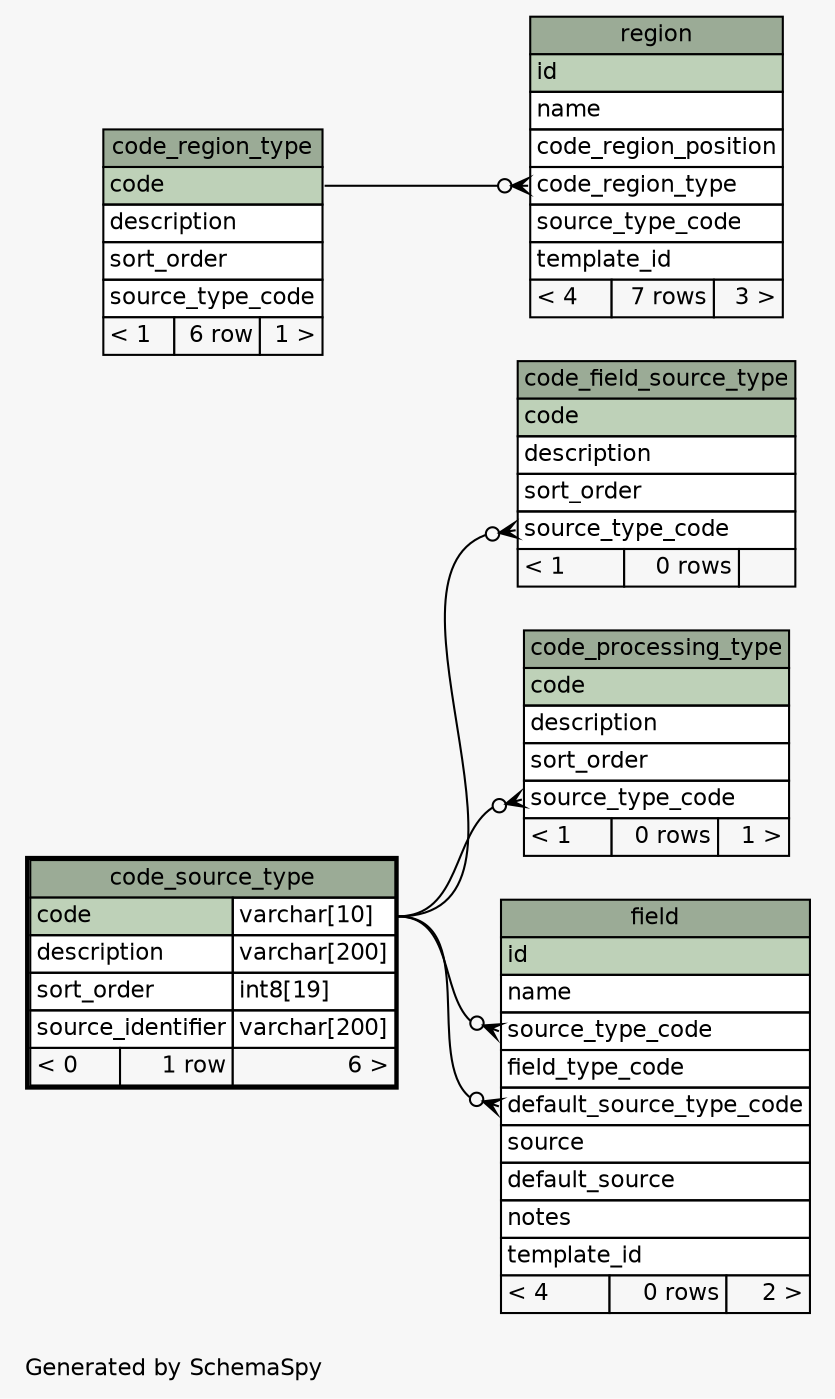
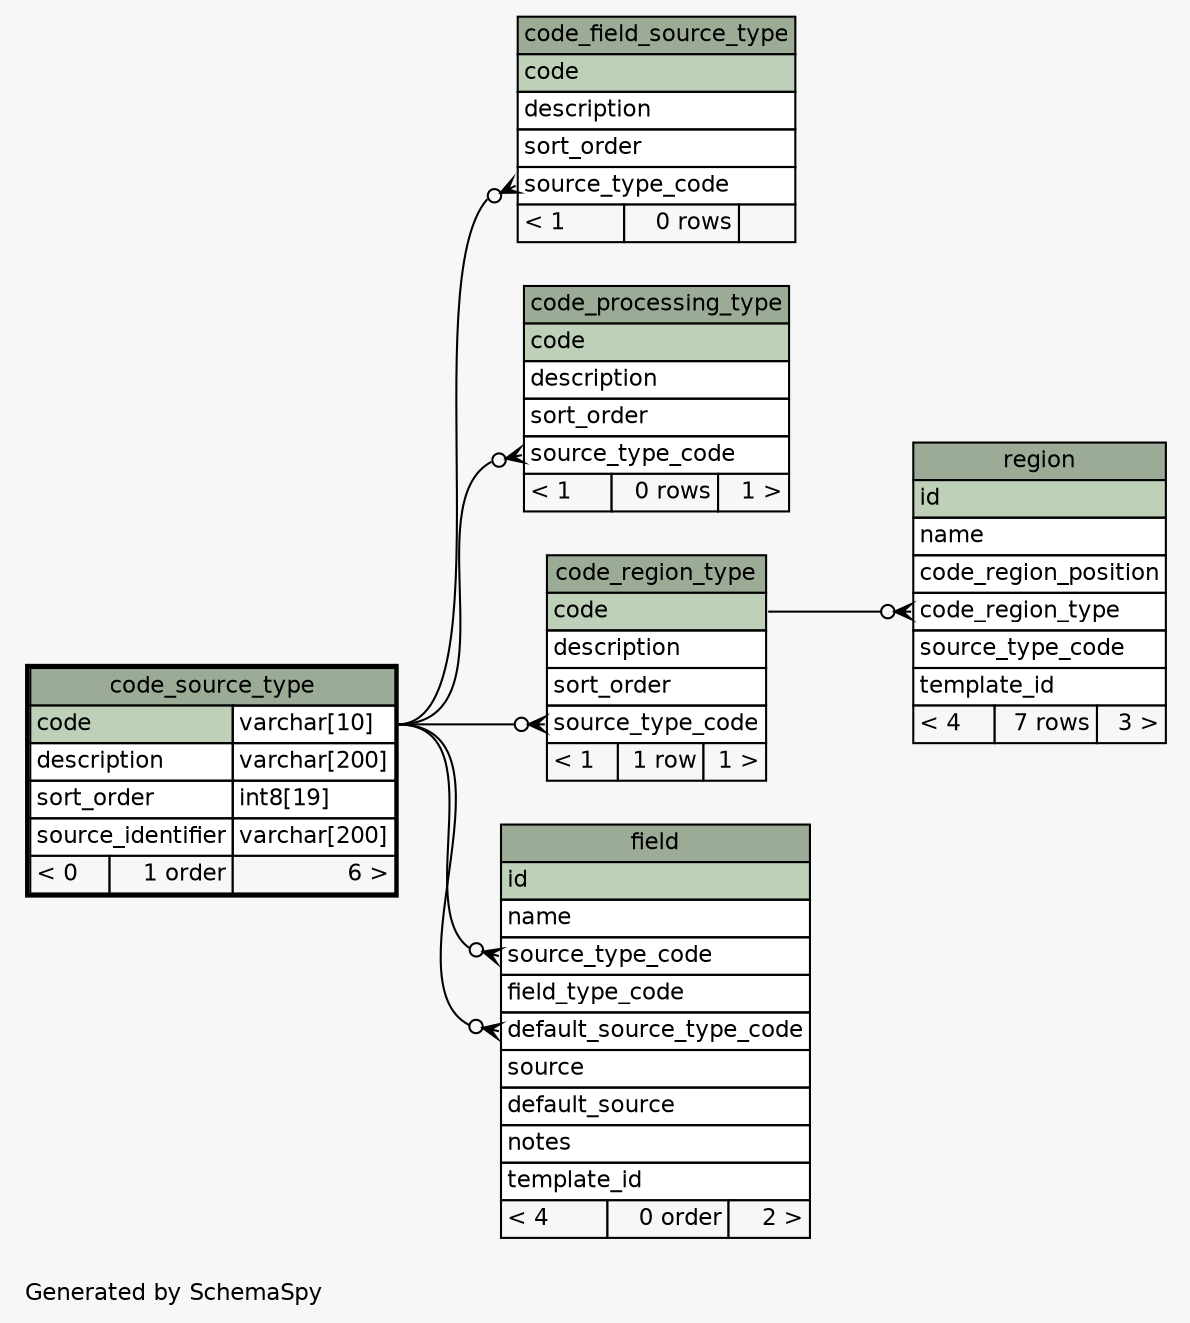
(221, 335) -> (665, 761)
none -> (456, 724)
(194, 1066) -> (185, 874)
(682, 1293) -> (681, 1218)
